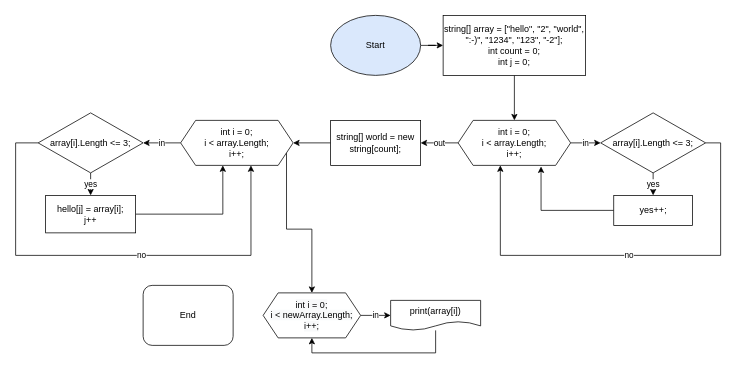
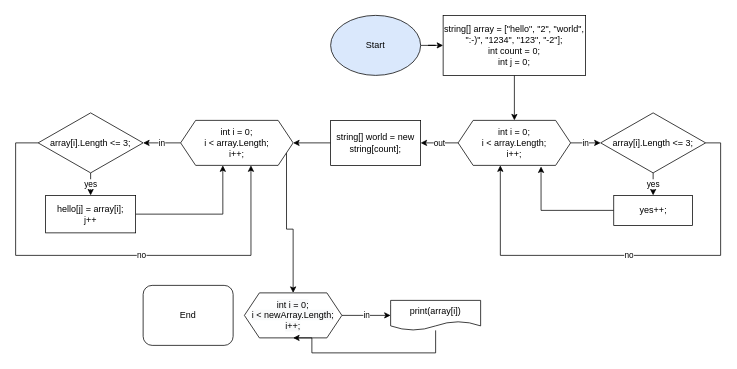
(312, 315) -> (293, 315)
